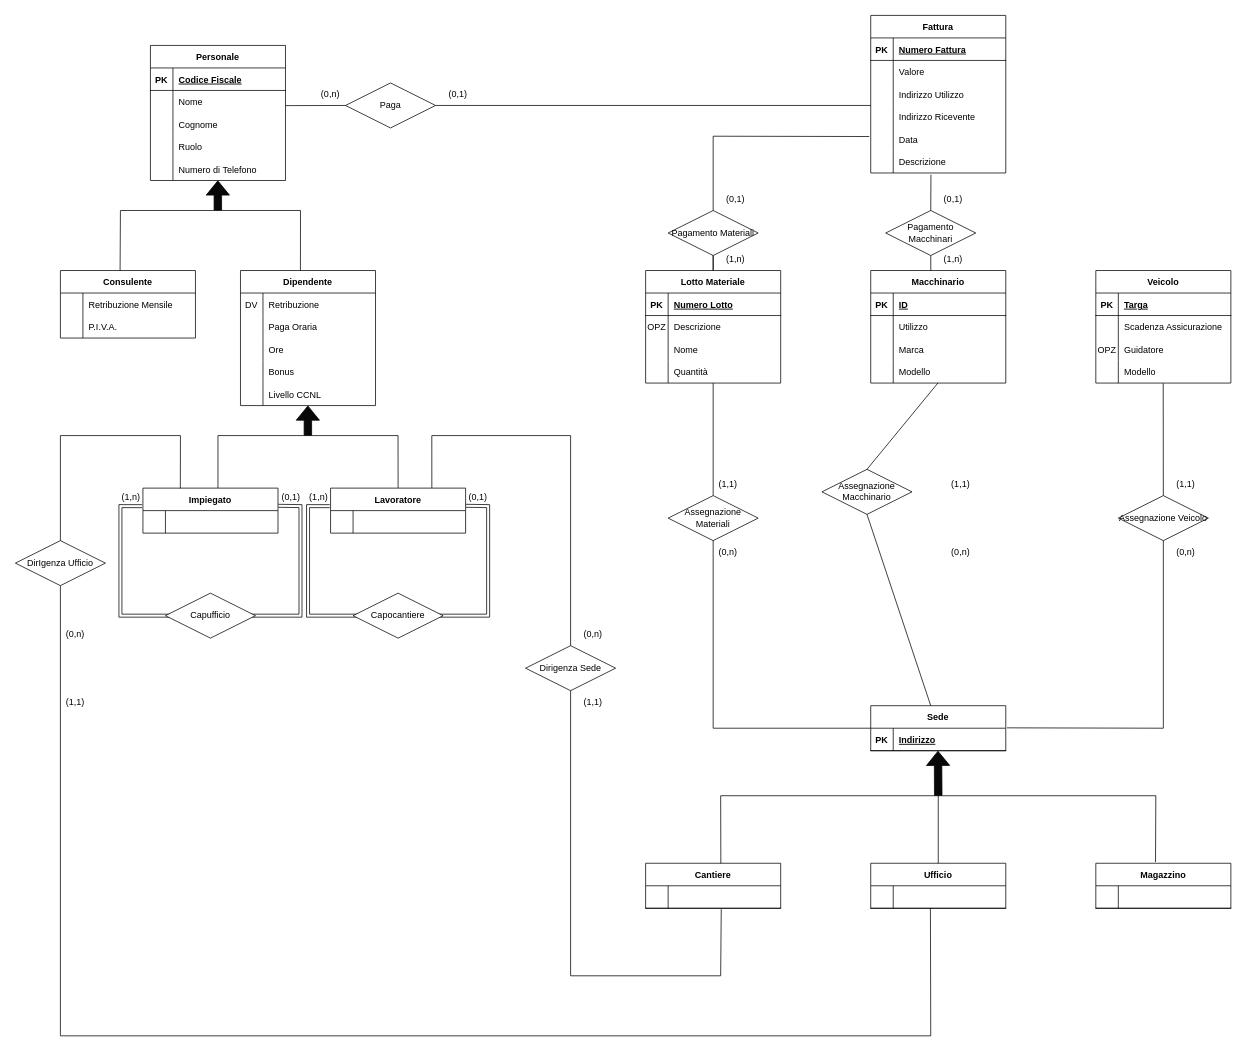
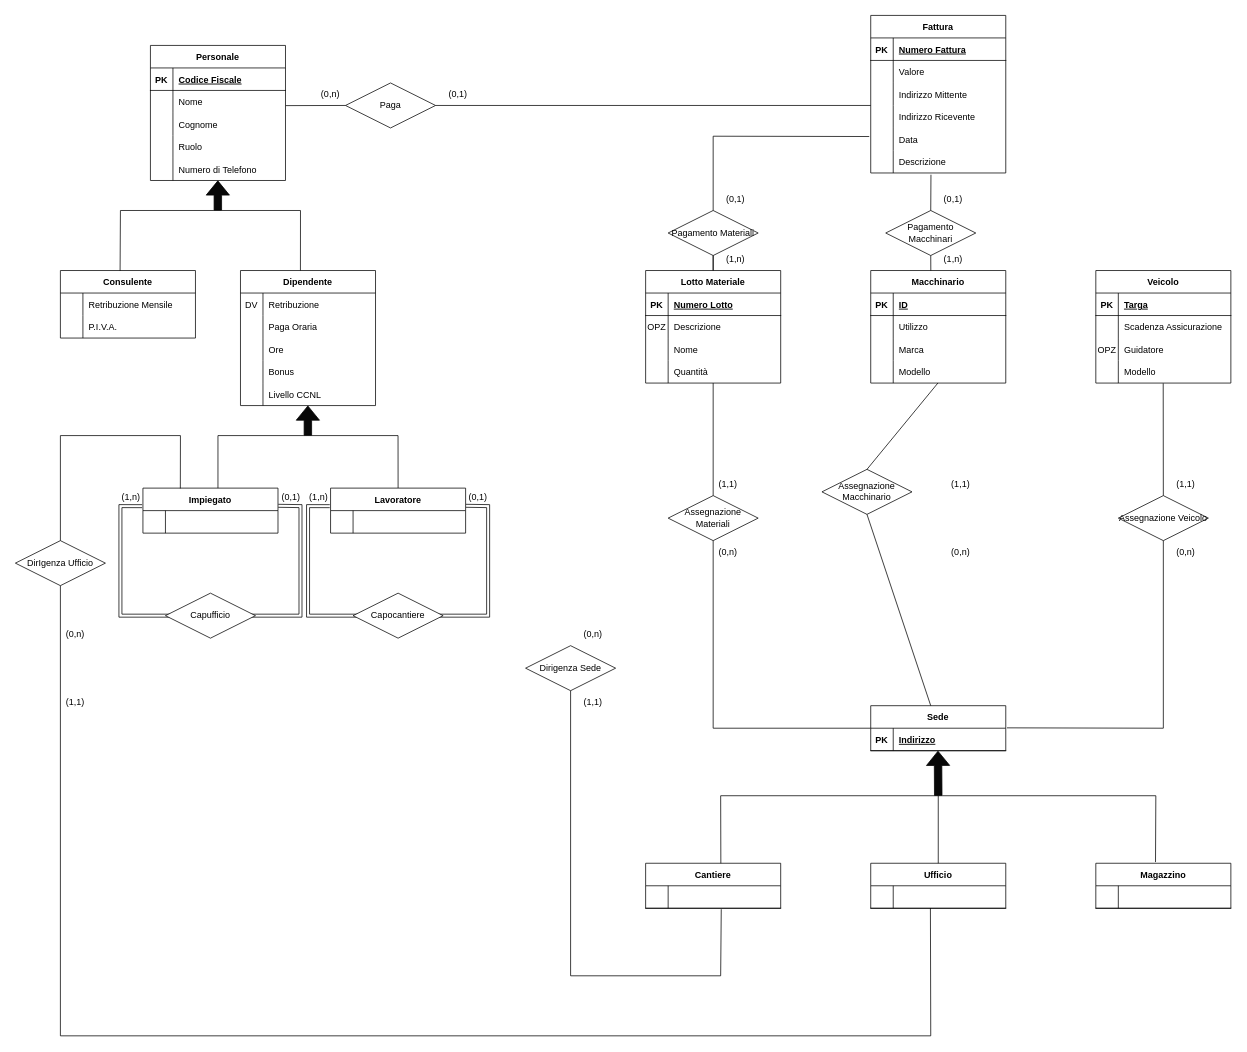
(937, 95) -> (939, 95)
(570, 445) -> none
